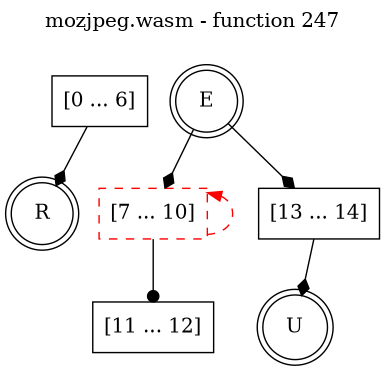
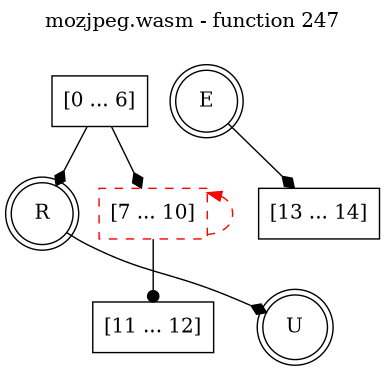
(183, 151) -> (123, 150)
(310, 259) -> (162, 274)
